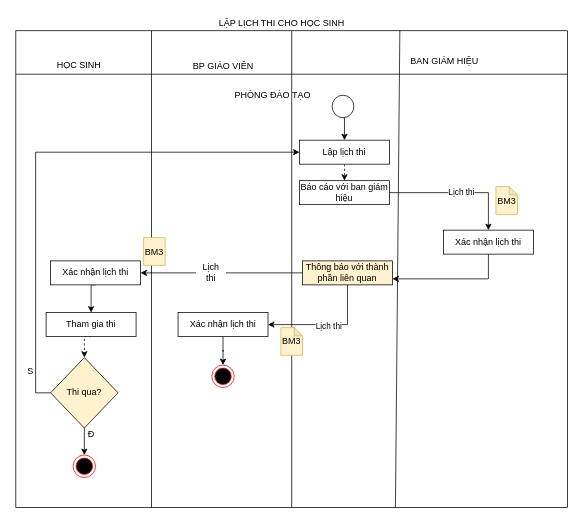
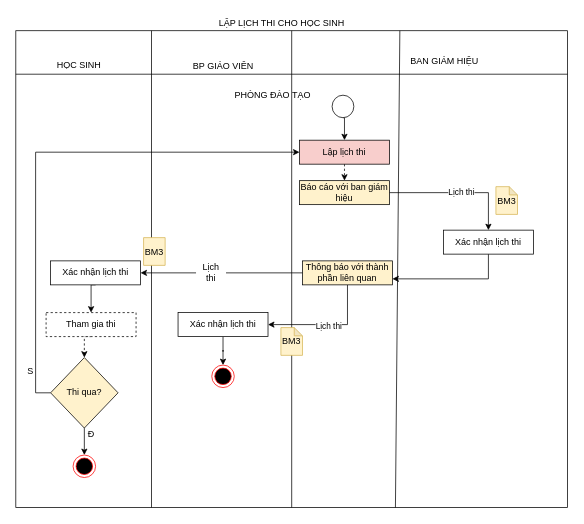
(345, 152) -> (345, 152)
(345, 192) -> (345, 192)
(91, 324) -> (91, 324)
